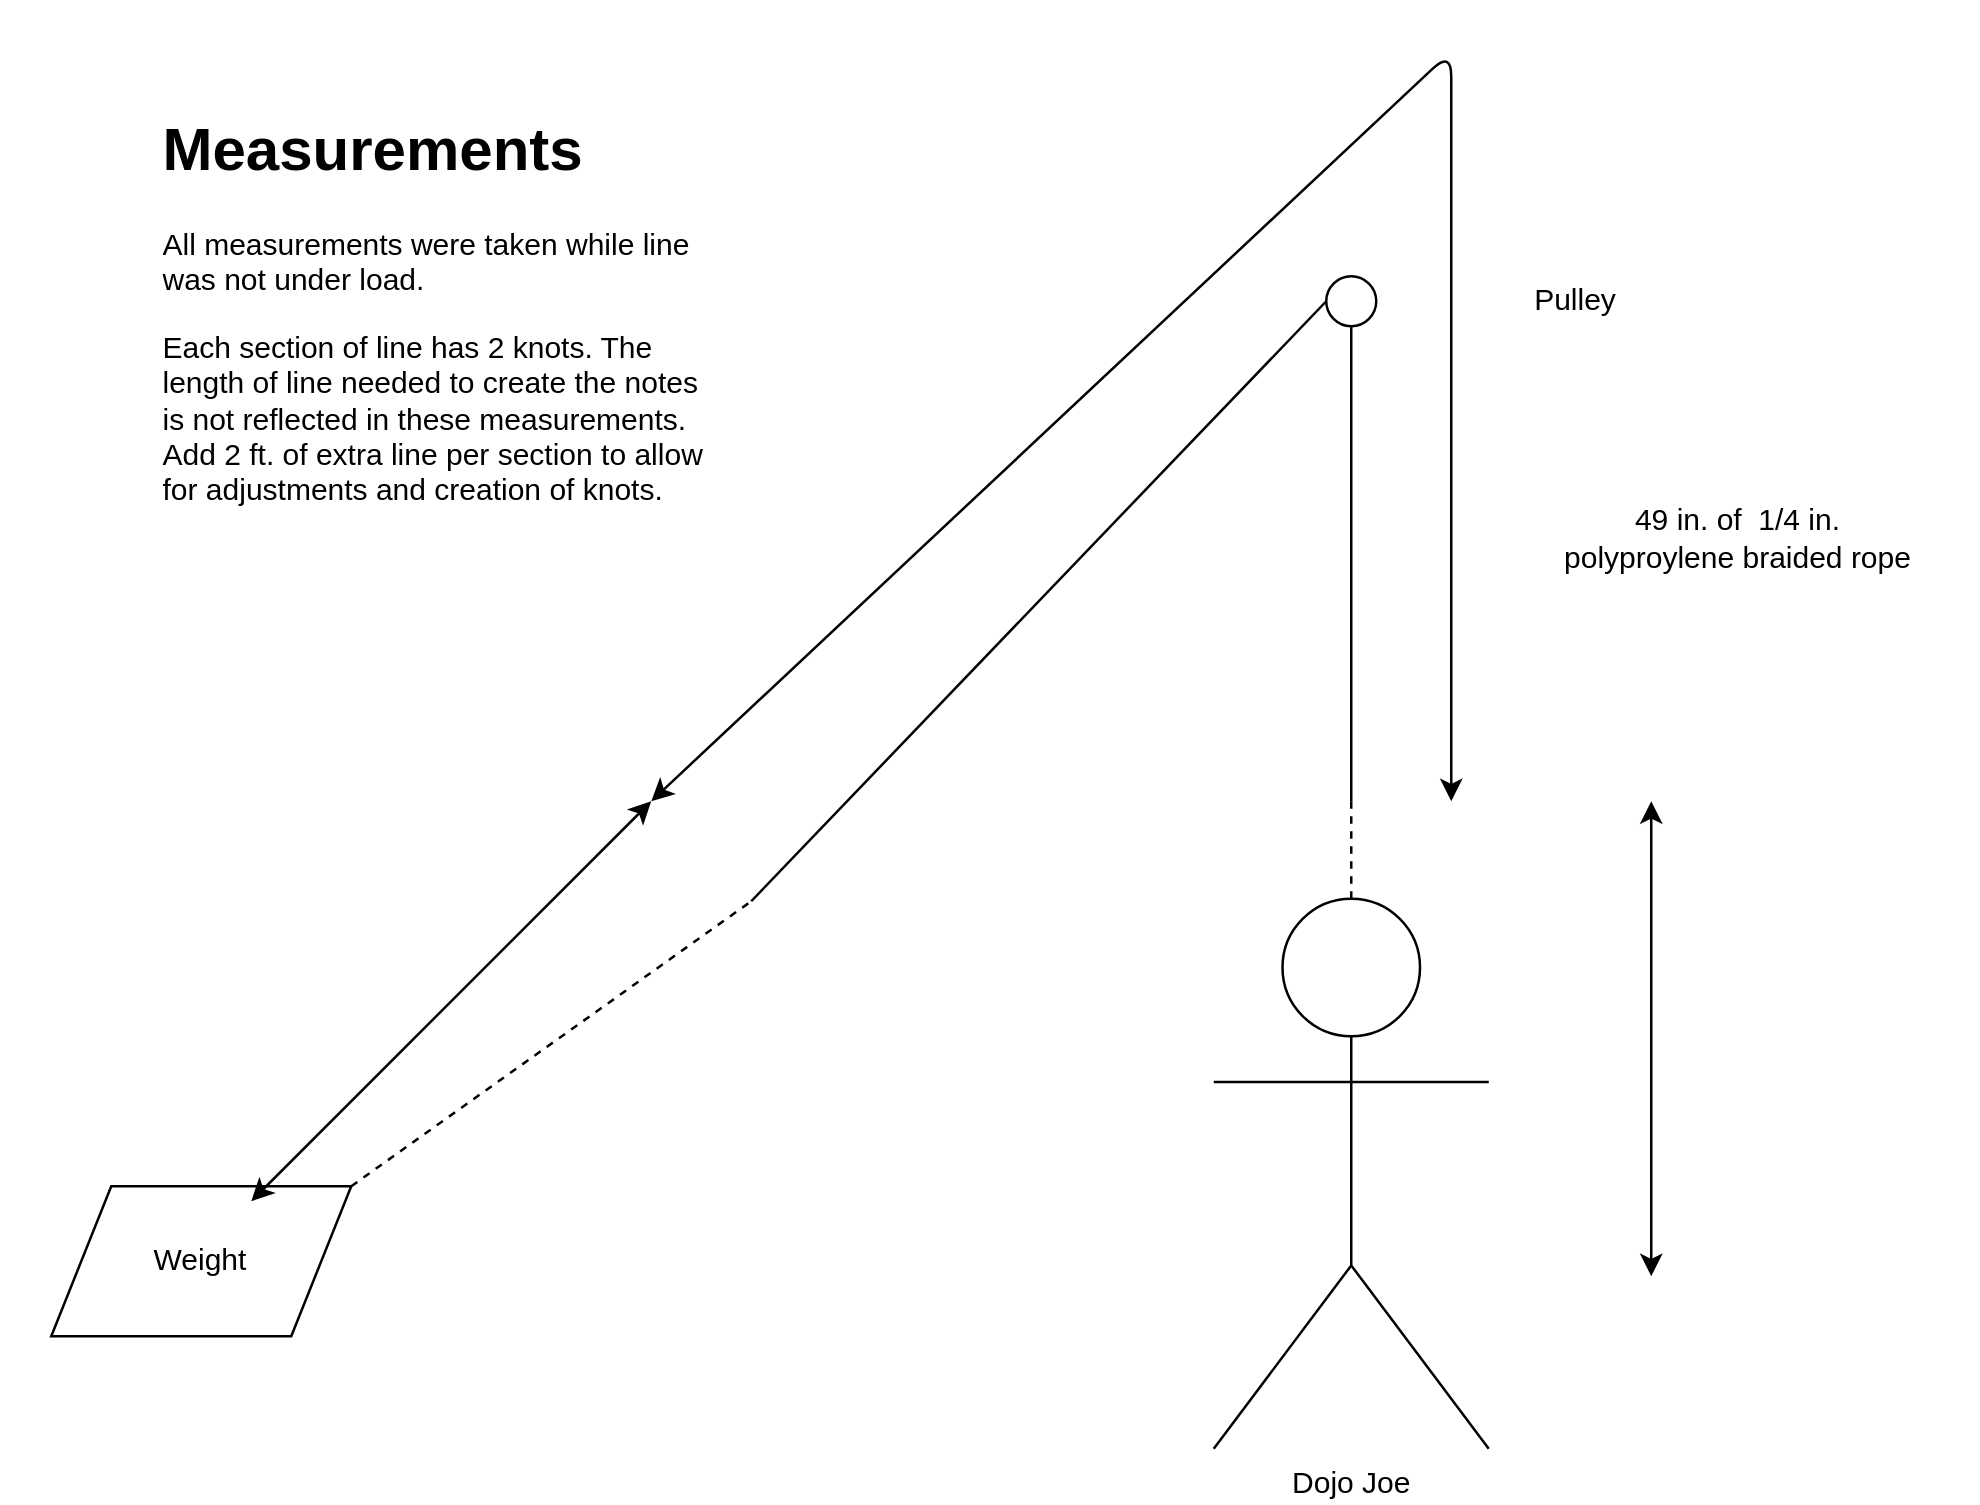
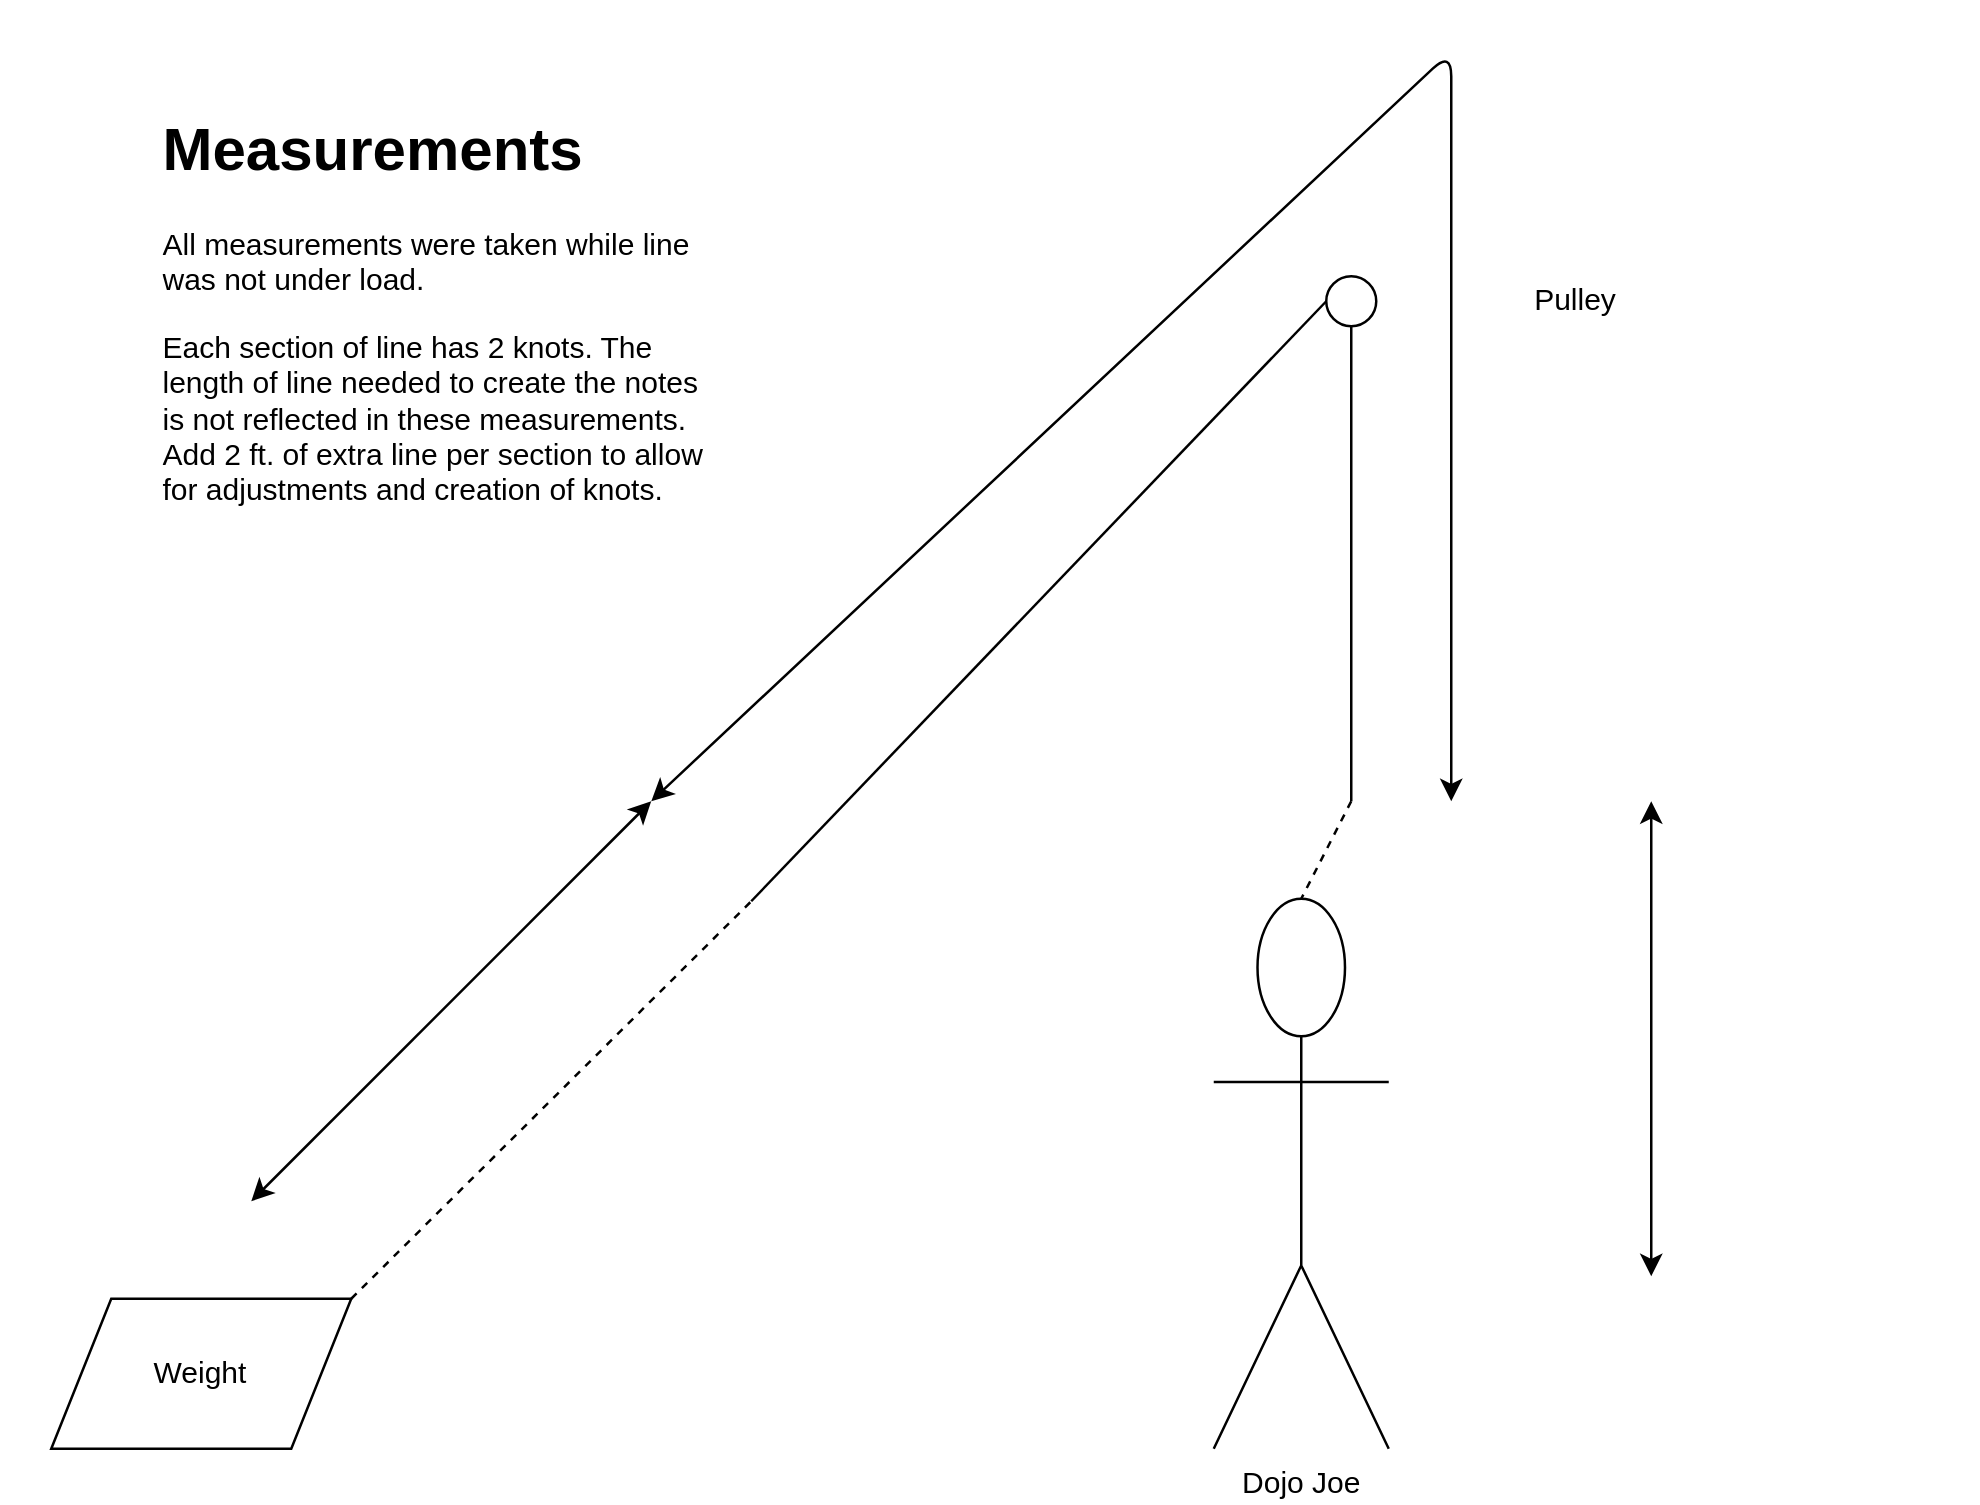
(1739, 539) -> none
(1351, 1174) -> (1301, 1174)
(201, 1261) -> (201, 1374)
